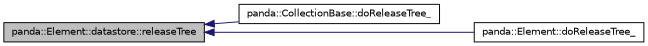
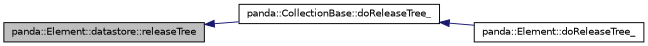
(344, 32) -> (462, 24)
